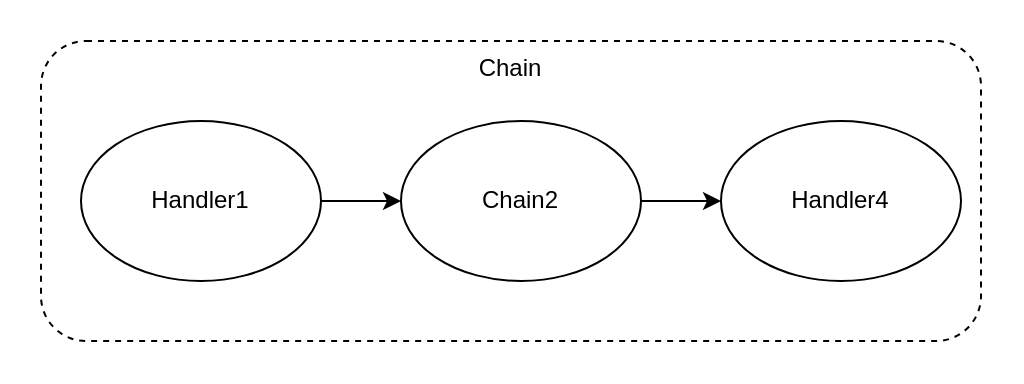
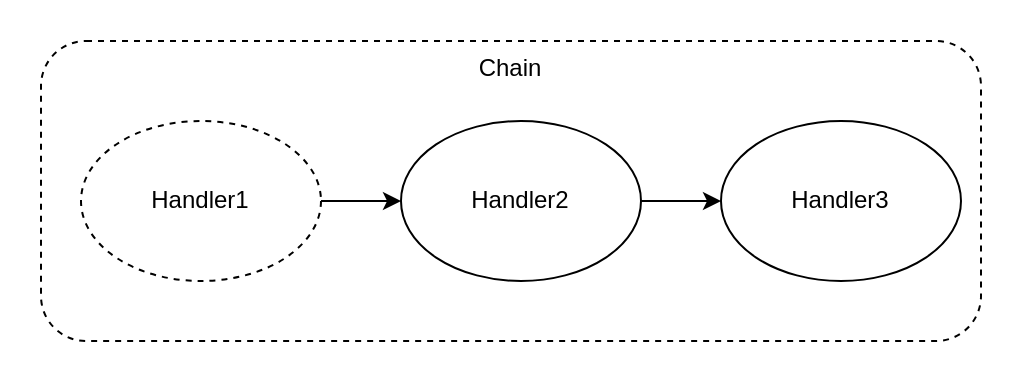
(201, 201) -> (201, 201)
(521, 201) -> (521, 201)
(841, 201) -> (841, 201)
